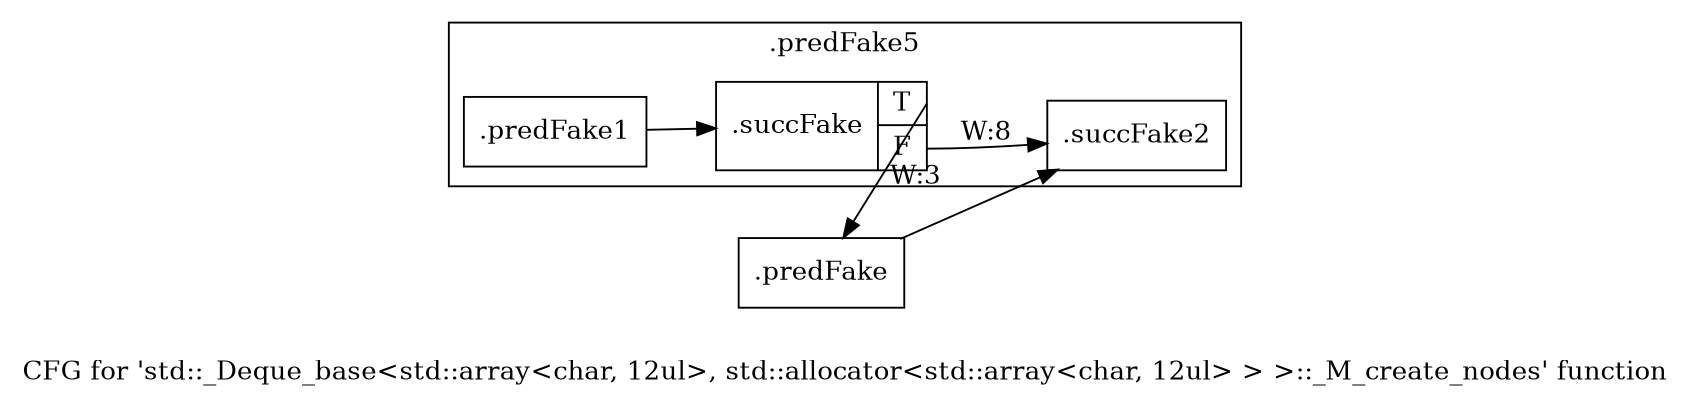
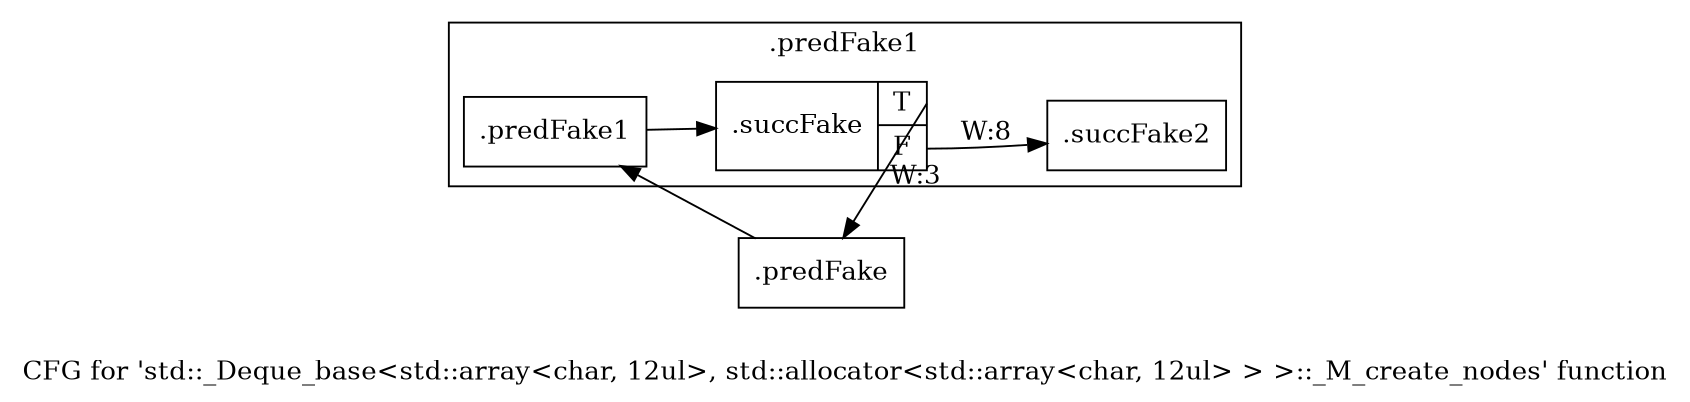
(845, 44) -> (845, 44)
(970, 208) -> (697, 207)
